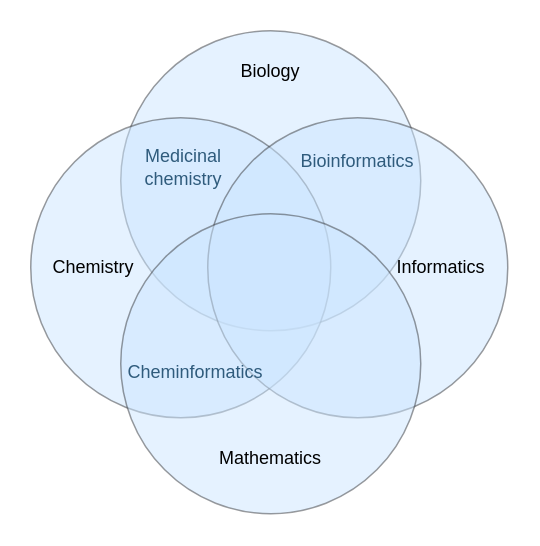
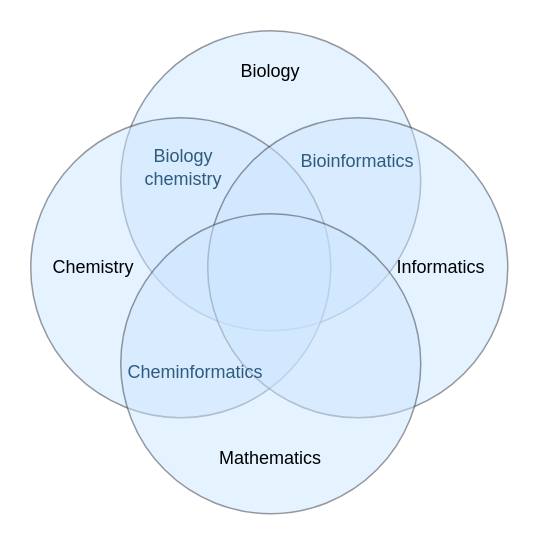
(184, 167) -> (184, 167)
